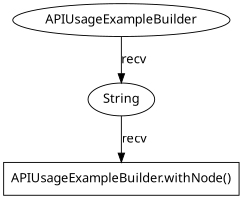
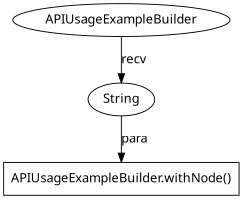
(135, 139) -> (135, 139)
